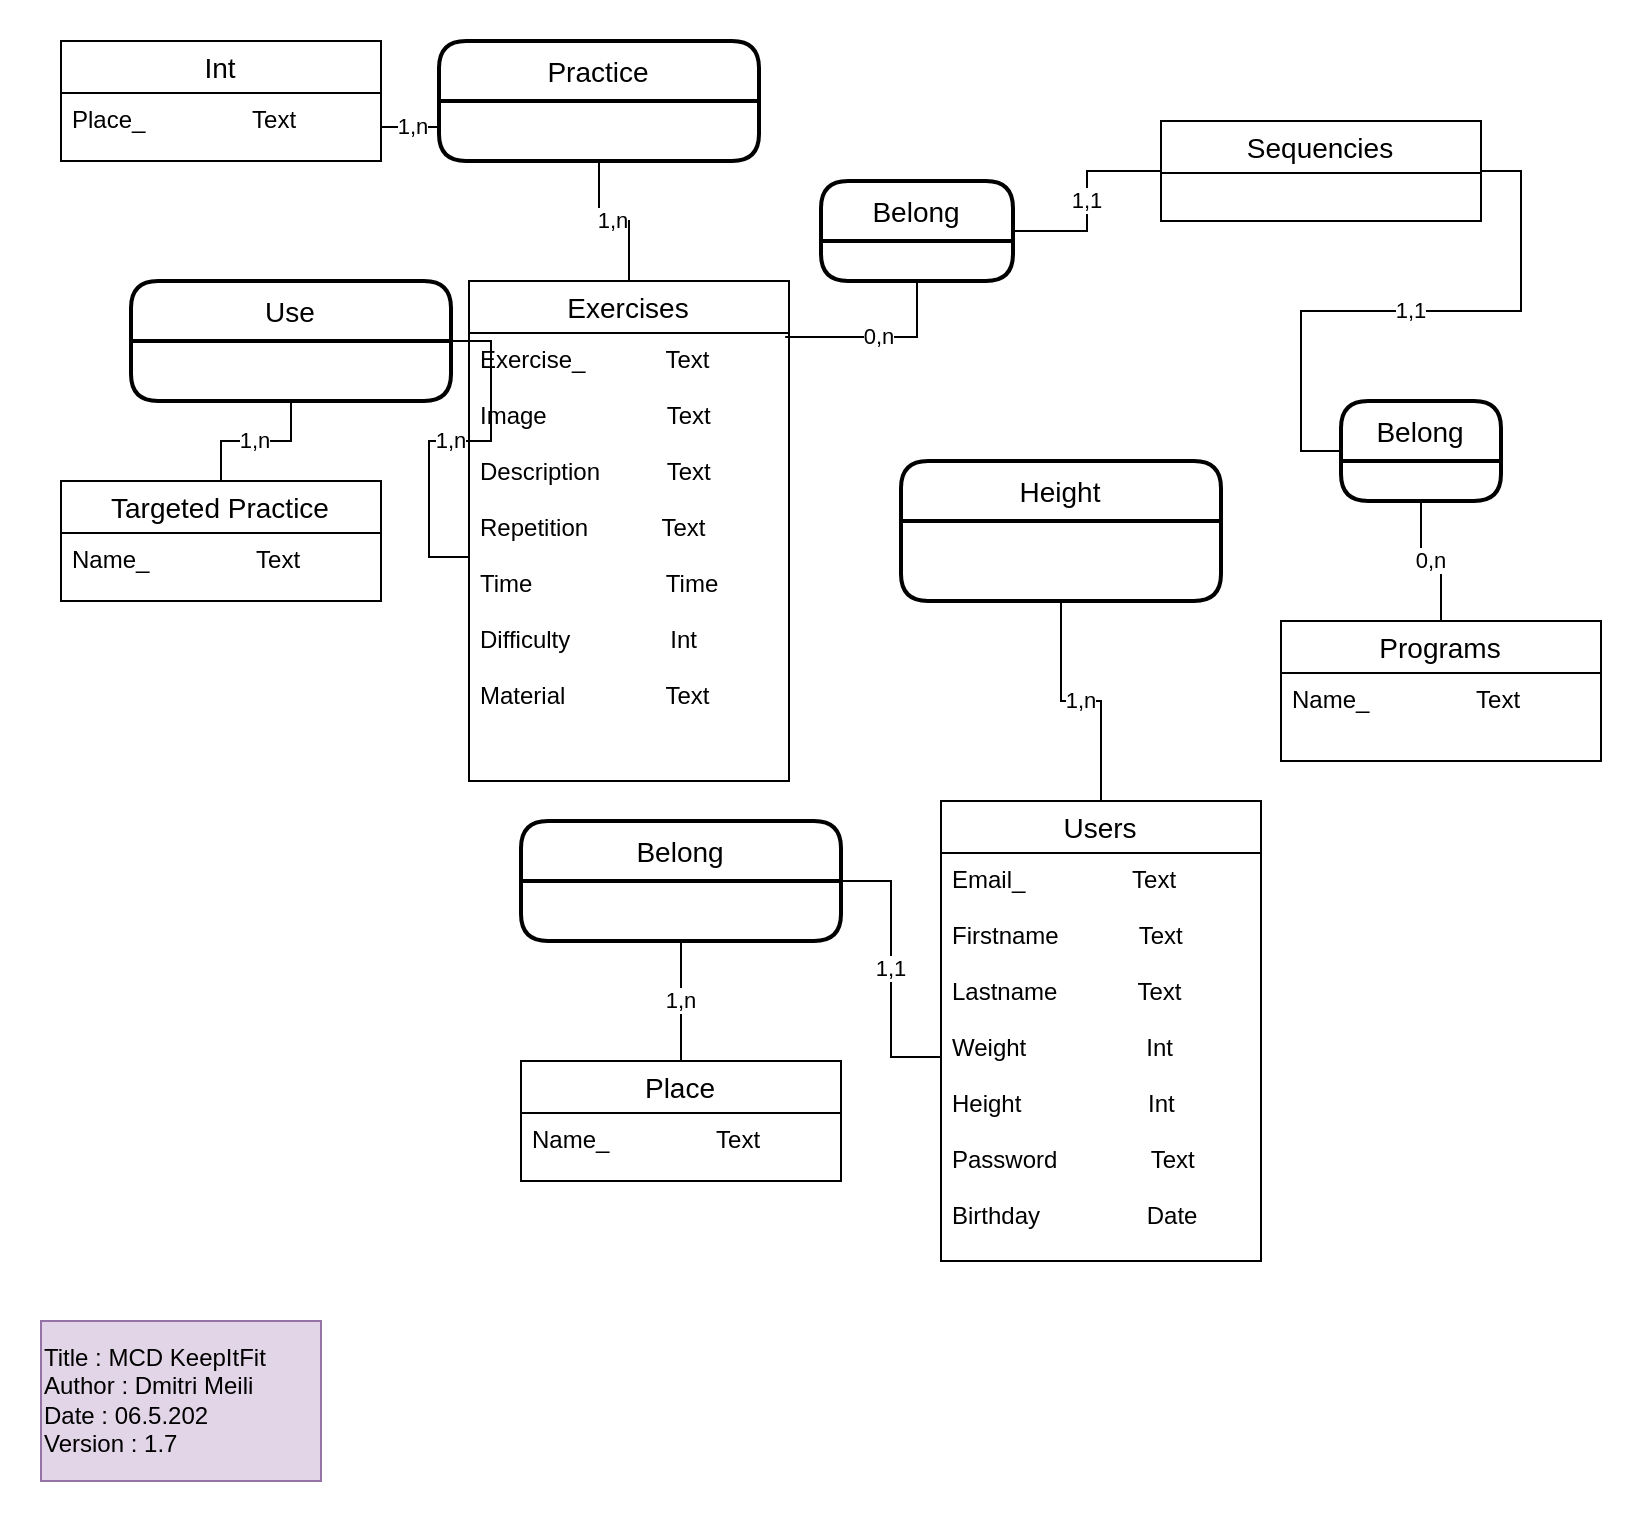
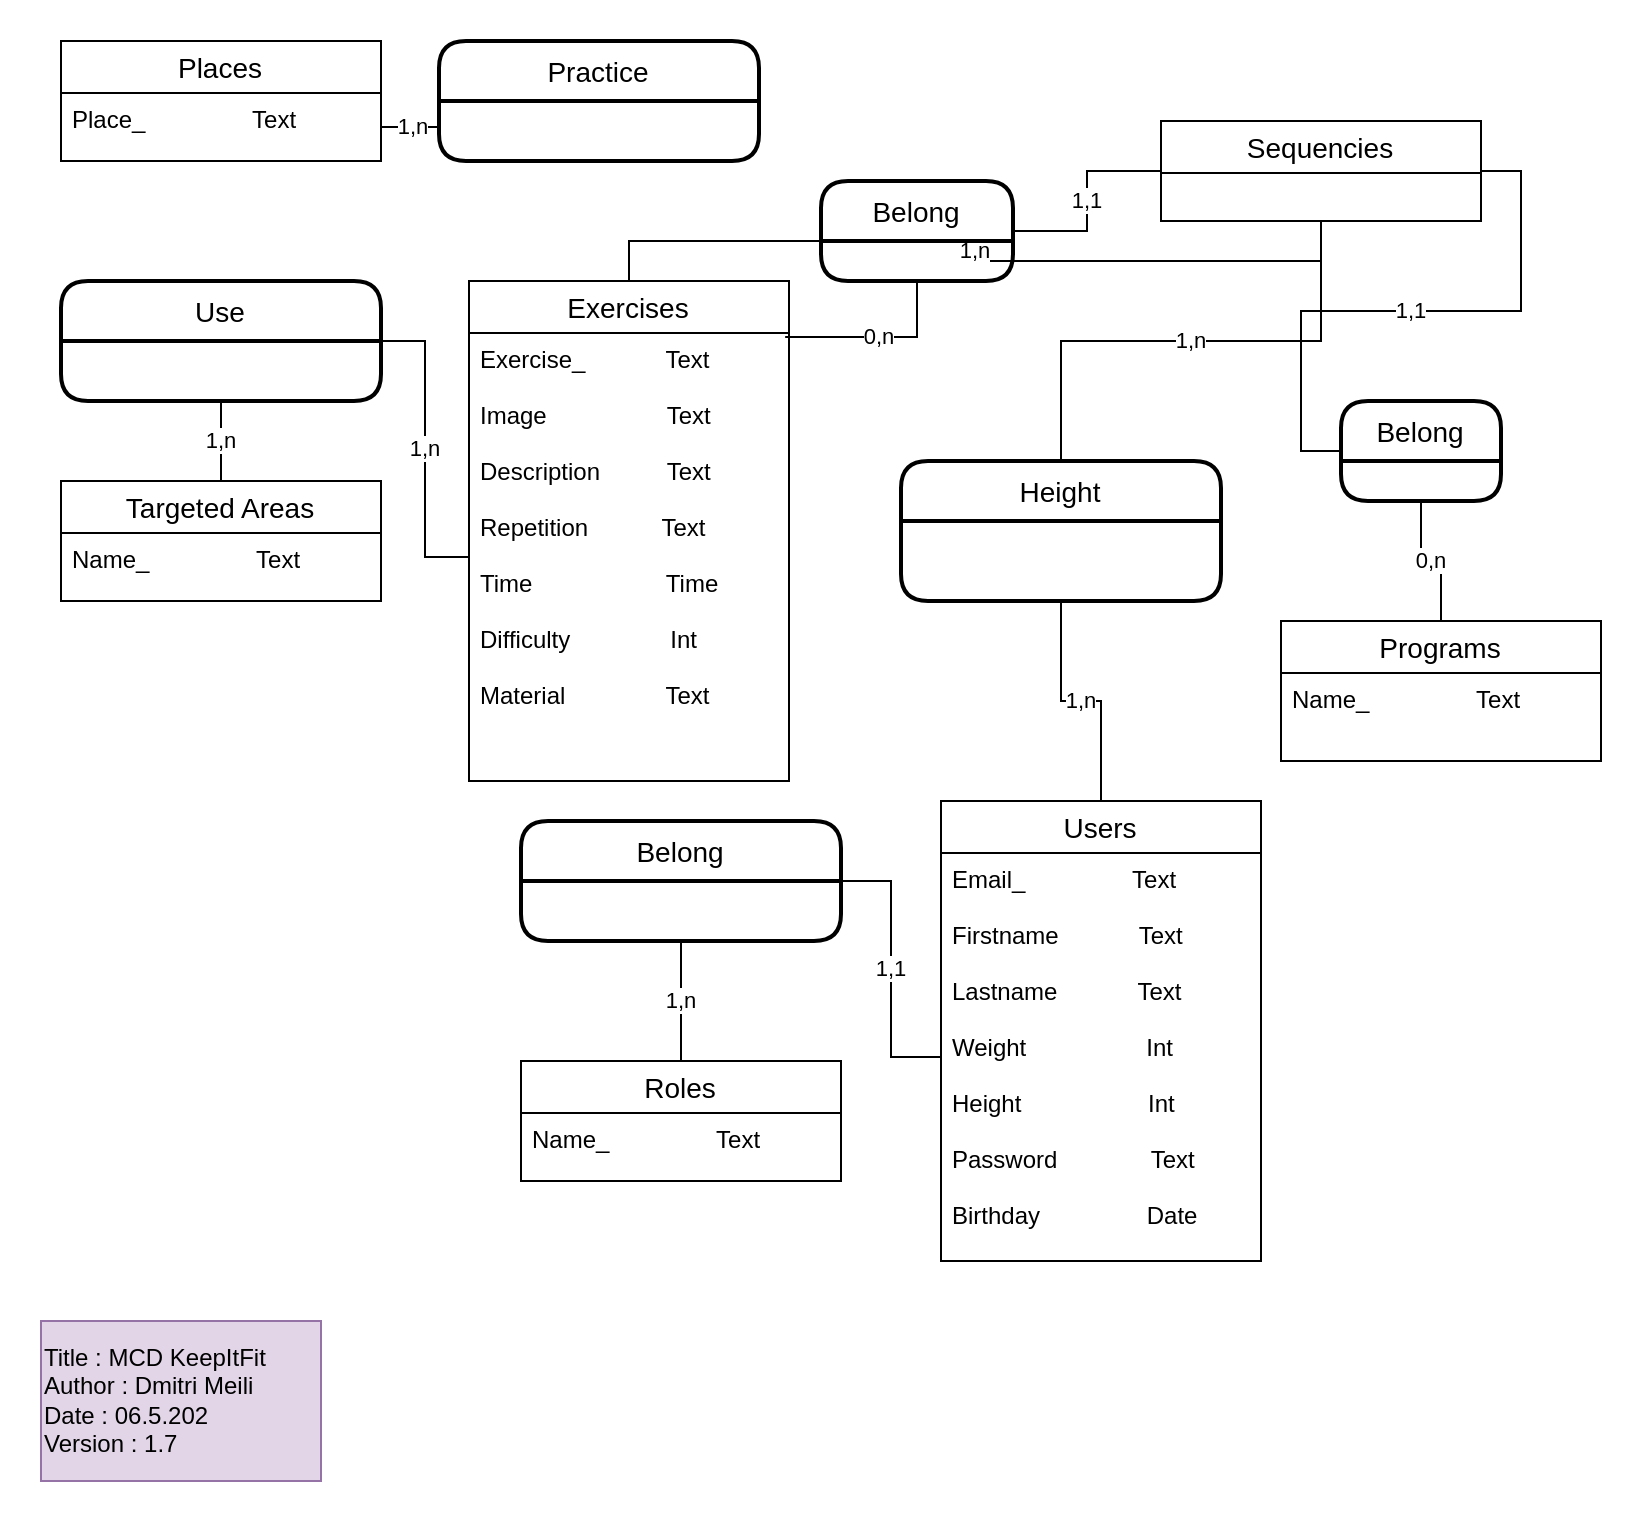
(220, 69) -> (220, 69)
(599, 197) -> (1153, 261)
(291, 341) -> (221, 341)
none -> (1063, 341)
(220, 509) -> (220, 509)
(680, 1089) -> (680, 1089)
